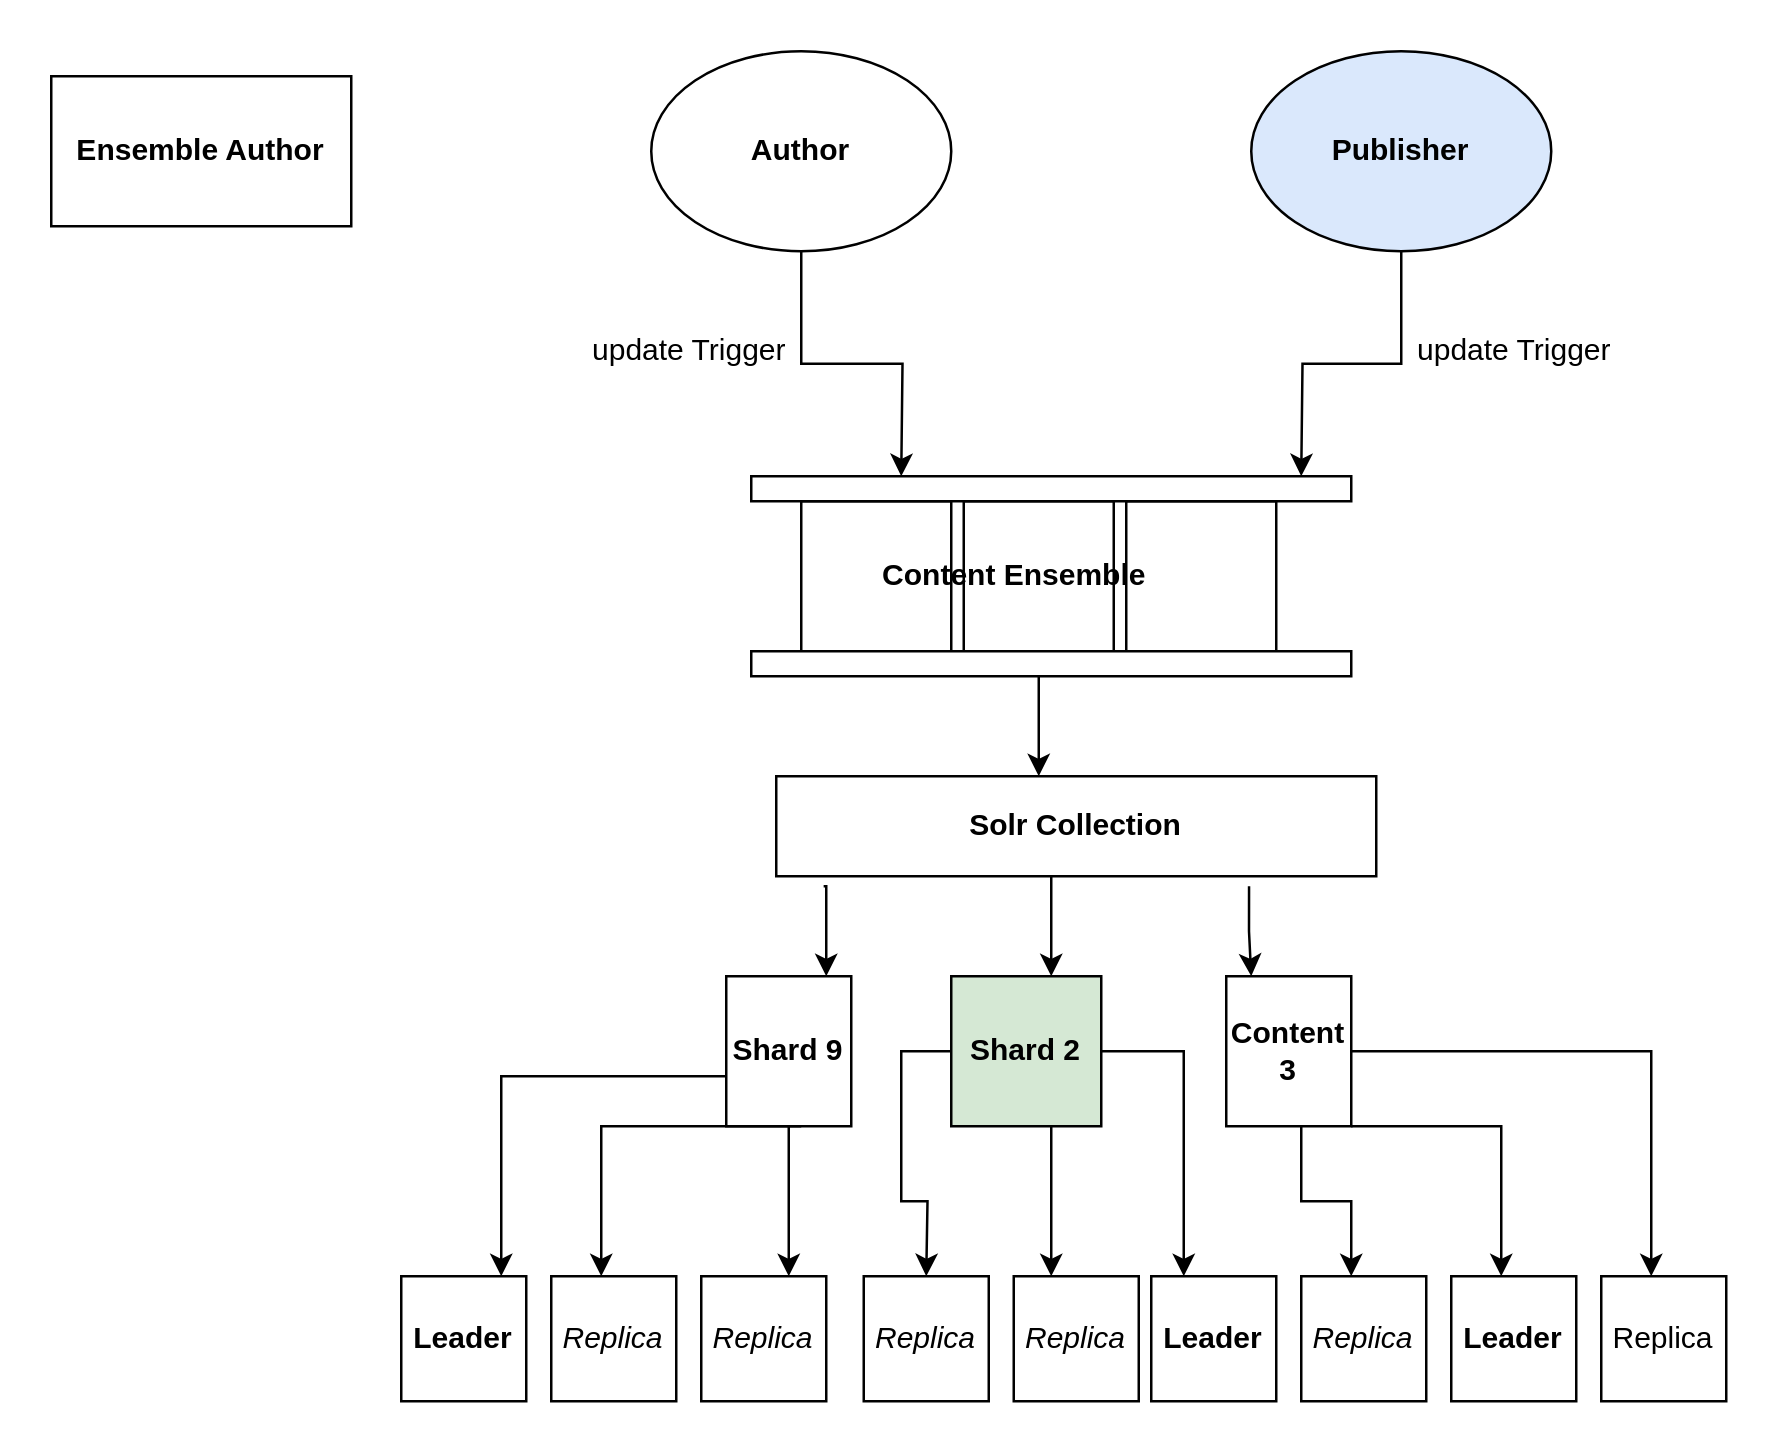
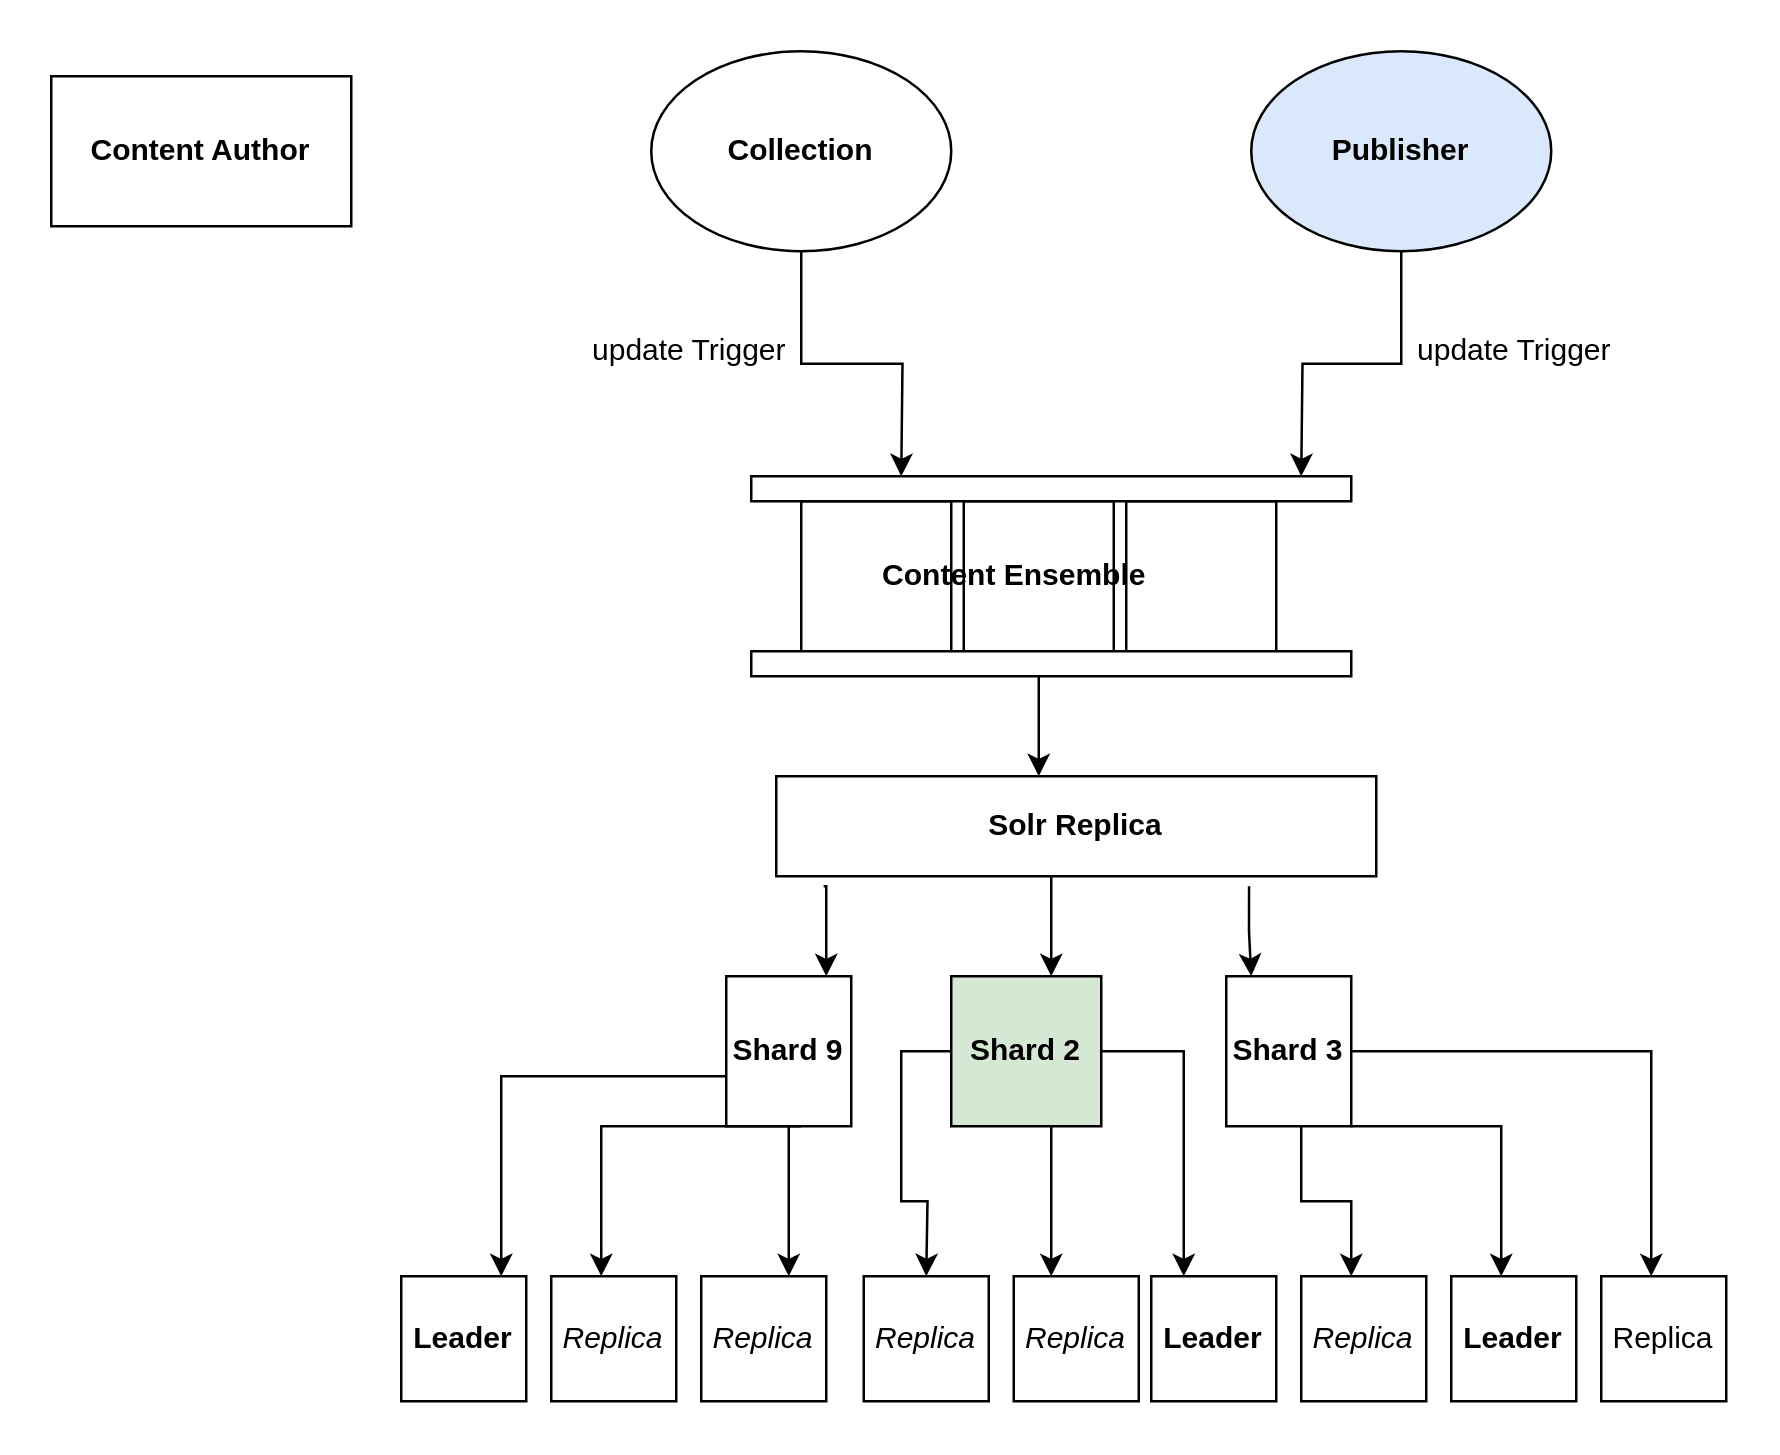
(201, 151) -> (201, 151)
(801, 151) -> (801, 151)
(1076, 826) -> (1076, 826)
(1289, 1051) -> (1289, 1051)
